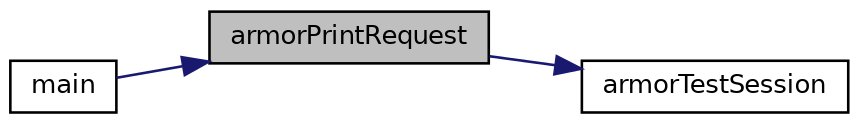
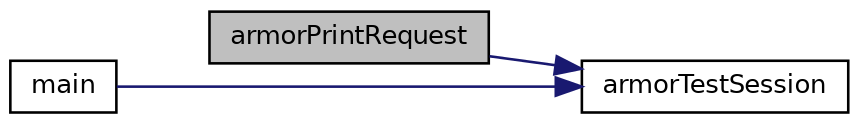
(150, 72) -> (336, 87)
